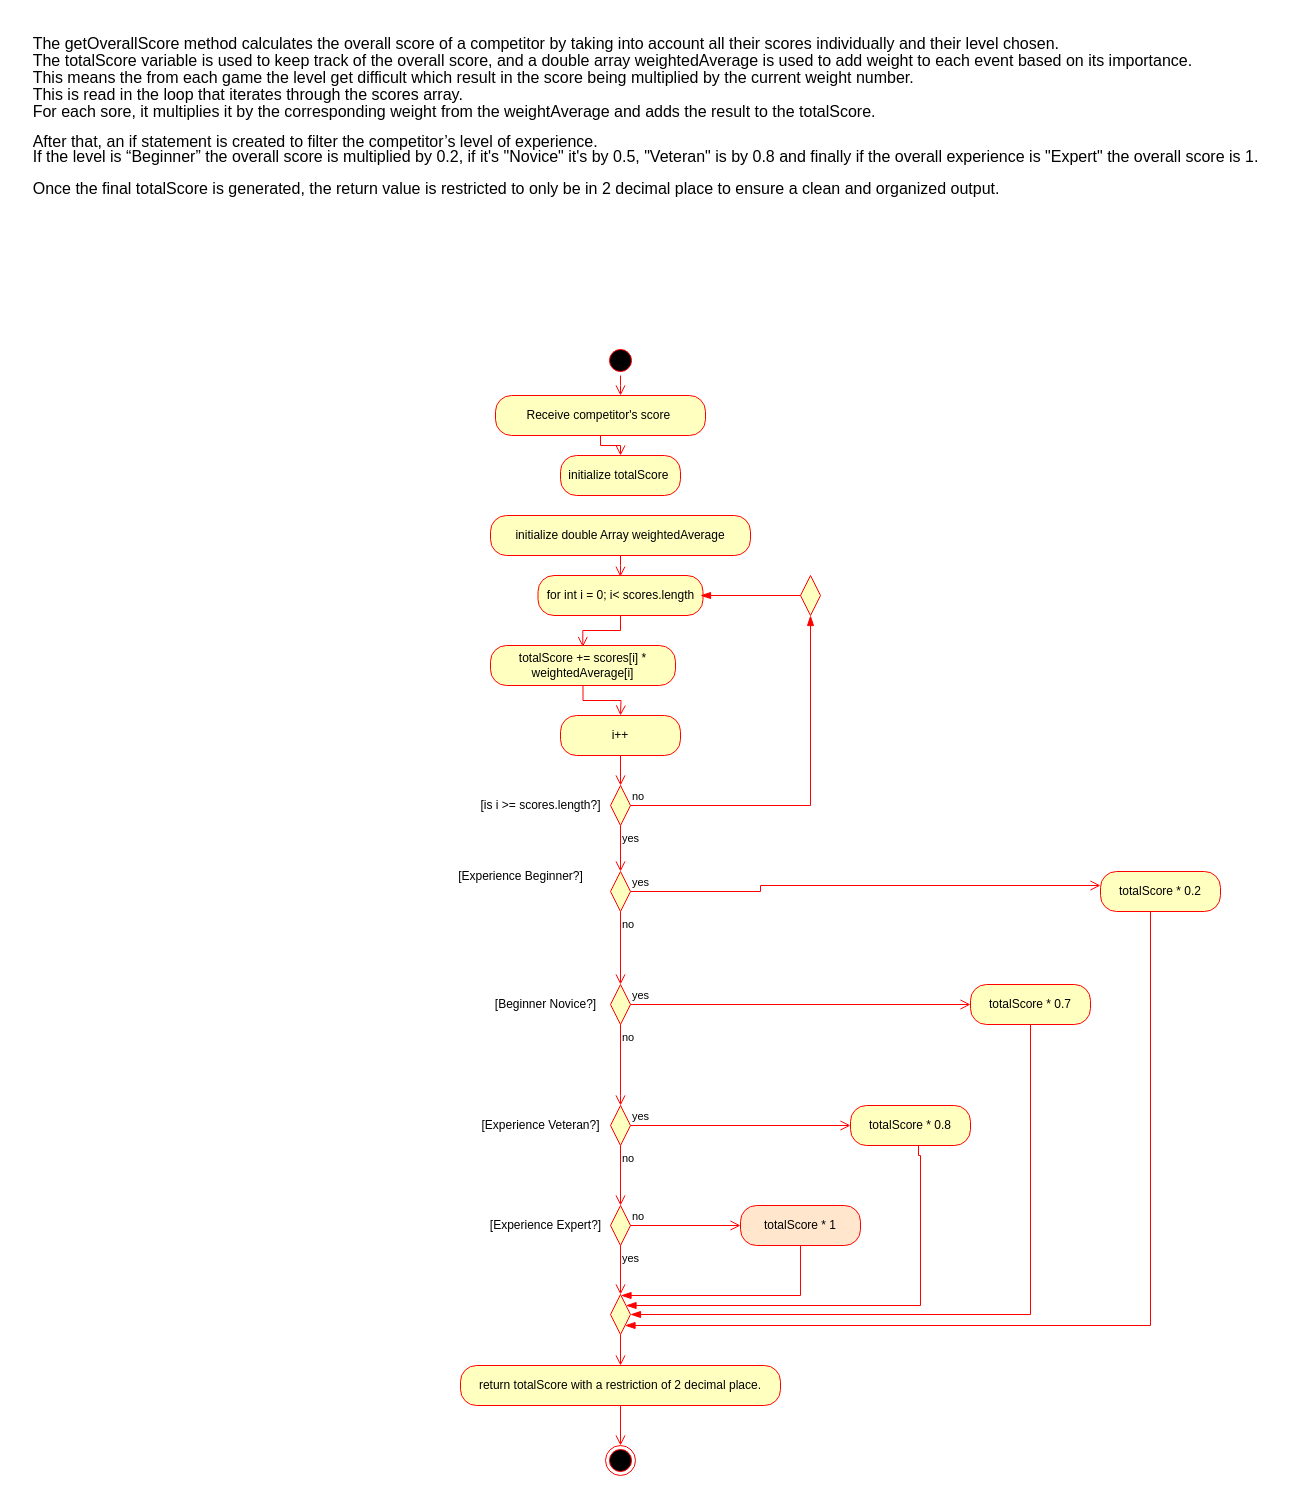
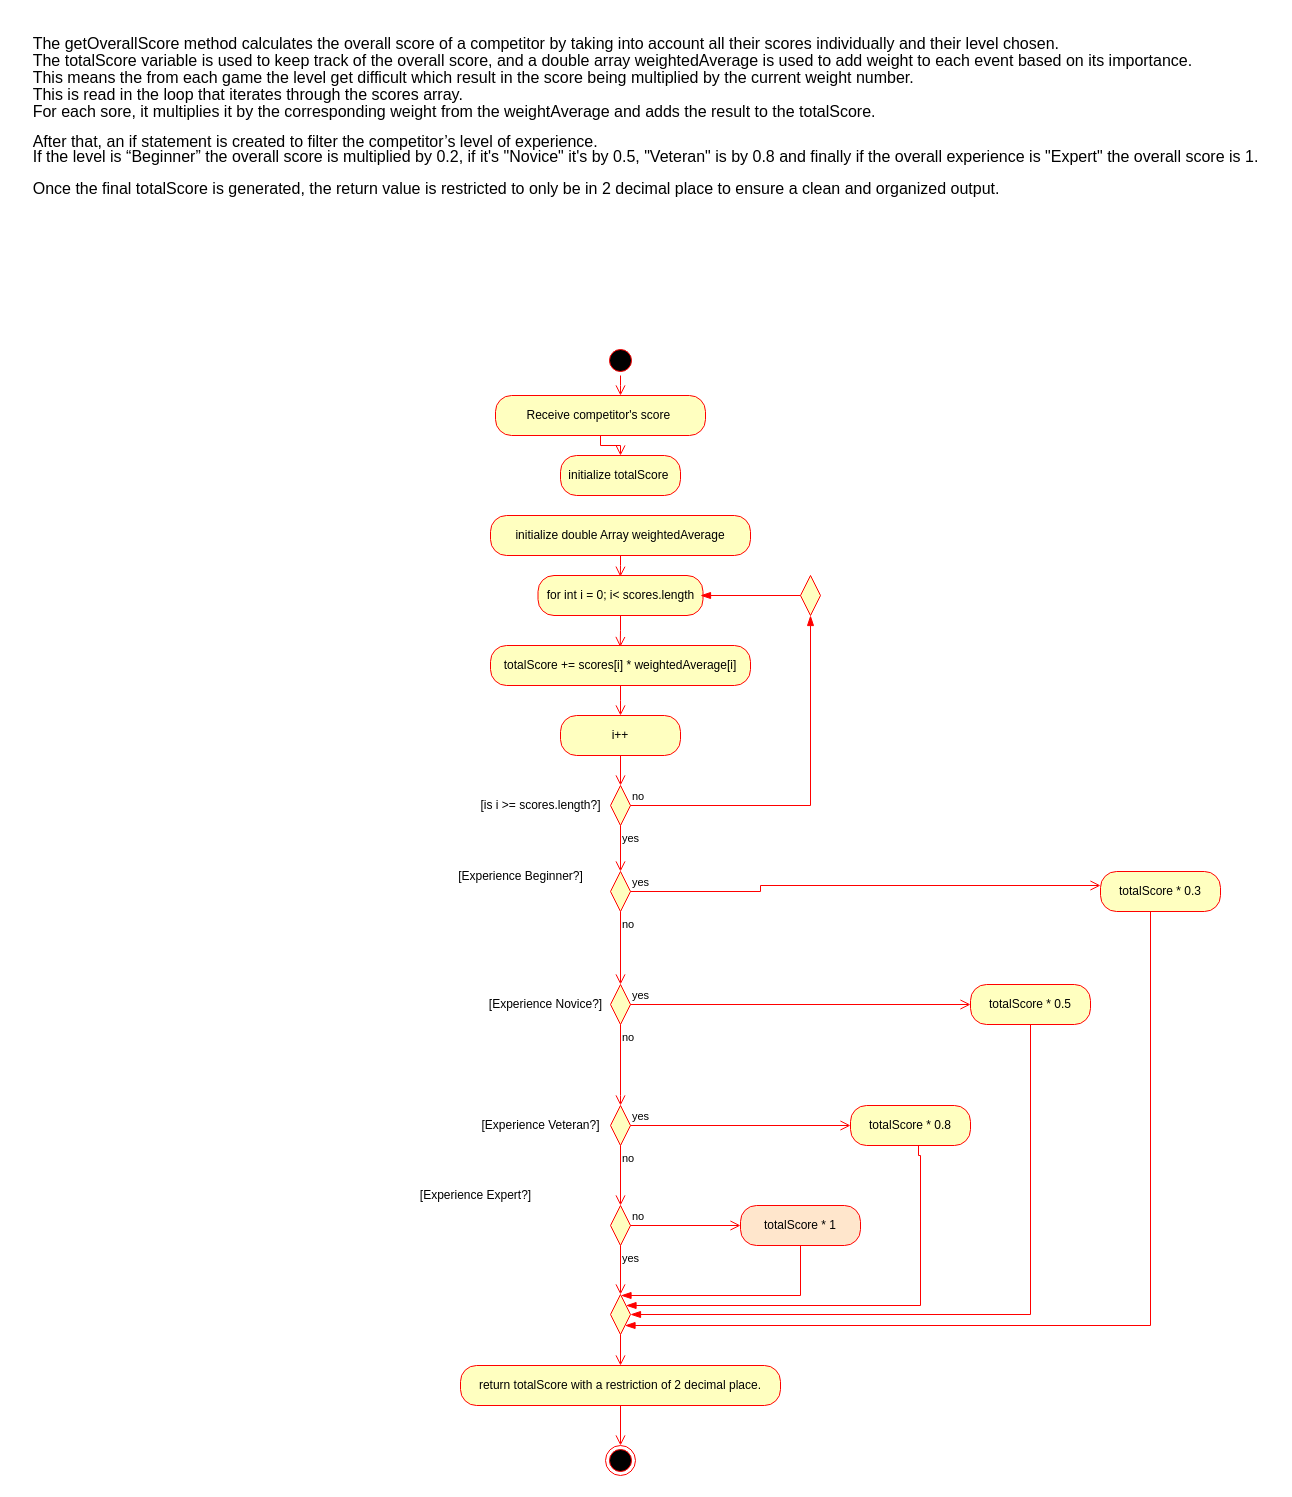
(583, 666) -> (621, 666)
(1161, 892) -> (1161, 892)
(546, 1005) -> (546, 1005)
(1031, 1005) -> (1031, 1005)
(546, 1226) -> (476, 1196)
